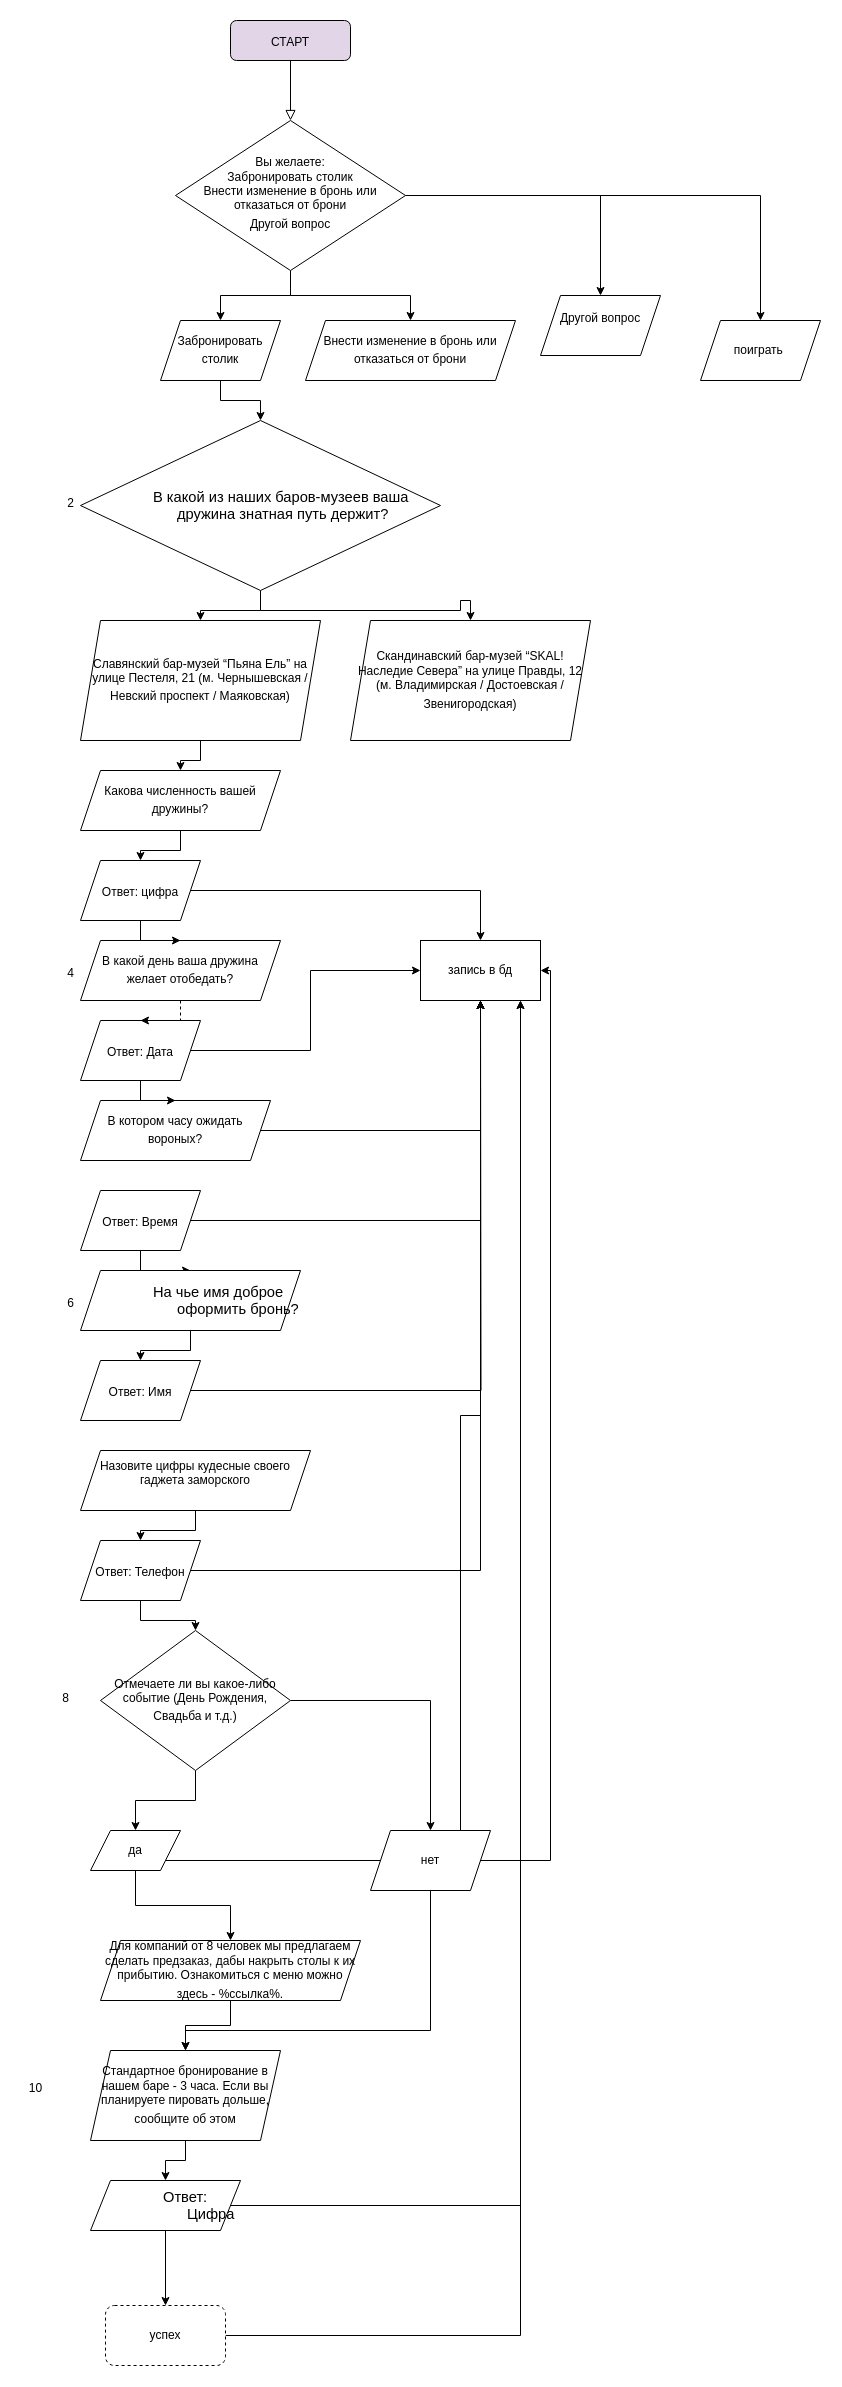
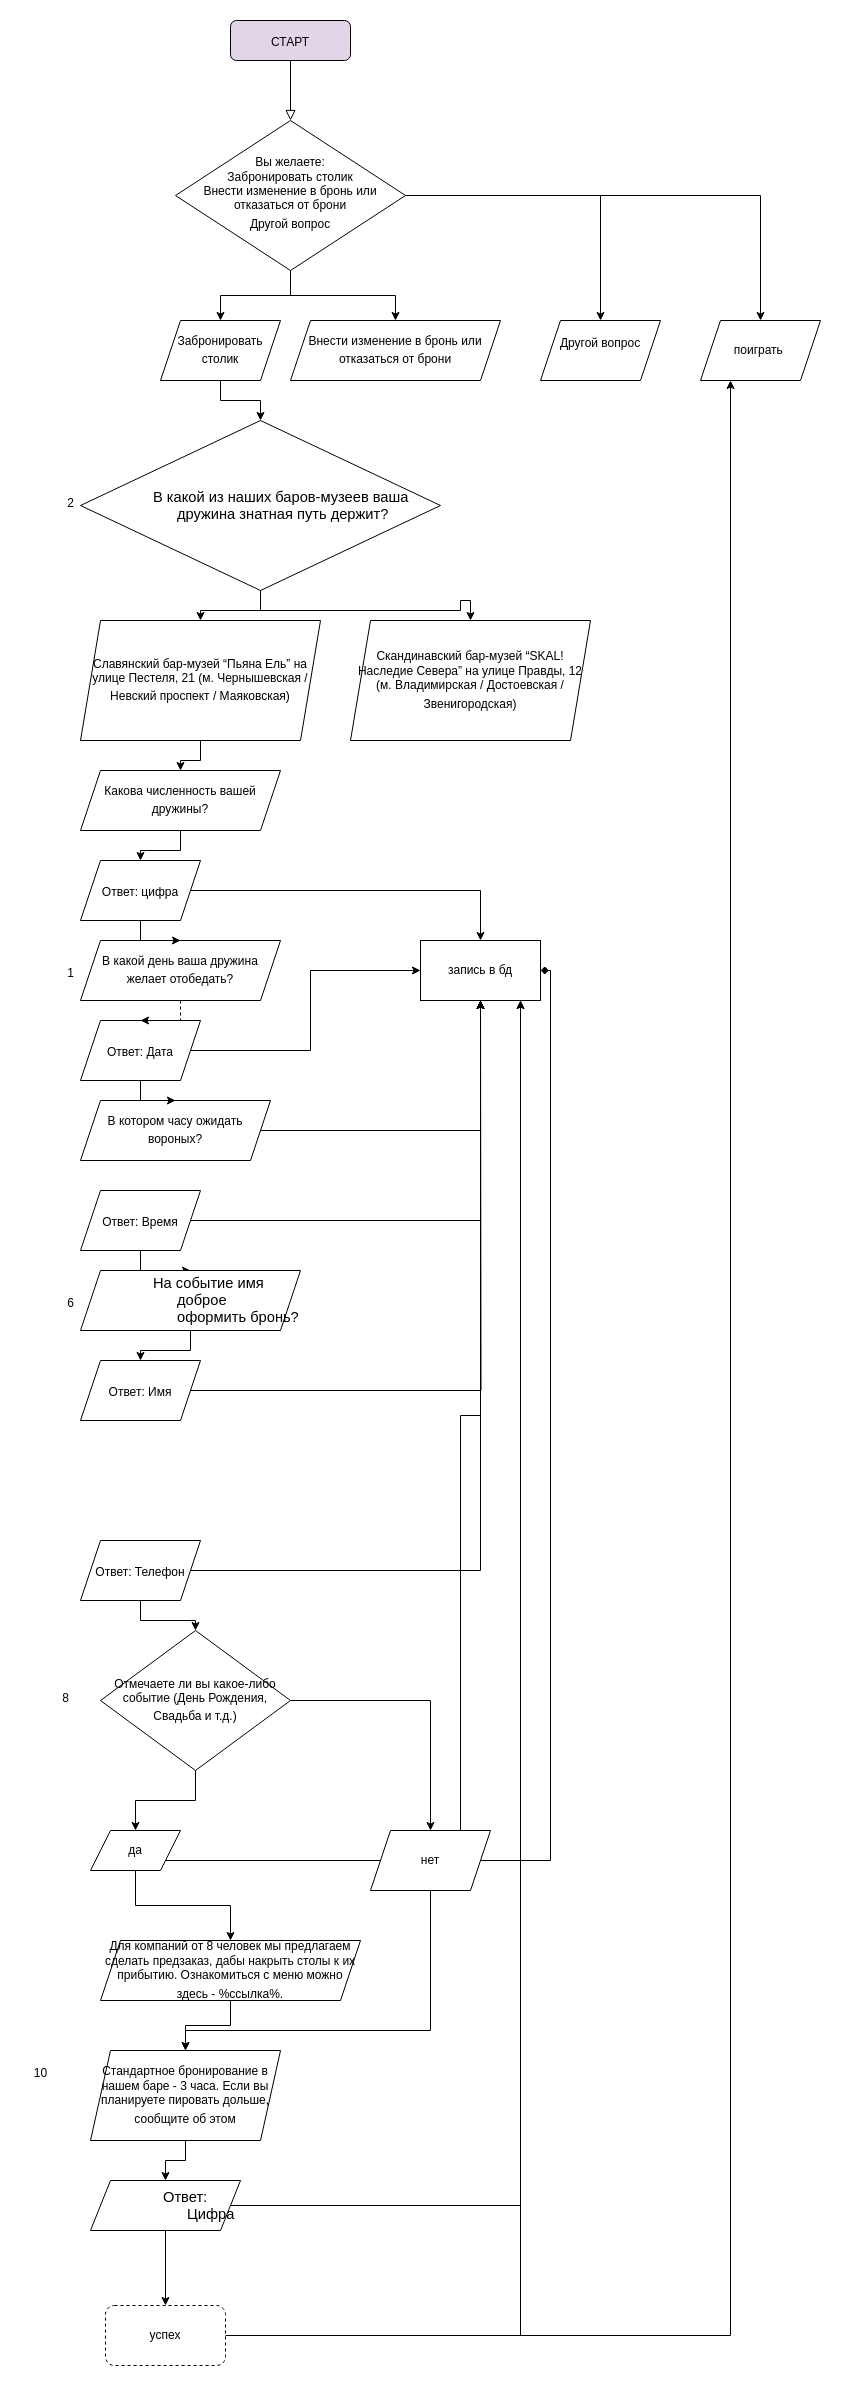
(601, 326) -> (601, 351)
(411, 351) -> (396, 351)
(551, 972) -> (551, 972)
(71, 974) -> (71, 974)
(191, 1301) -> (191, 1301)
none -> (731, 1466)
(196, 1481) -> none
(177, 1531) -> none
(36, 2089) -> (41, 2074)
